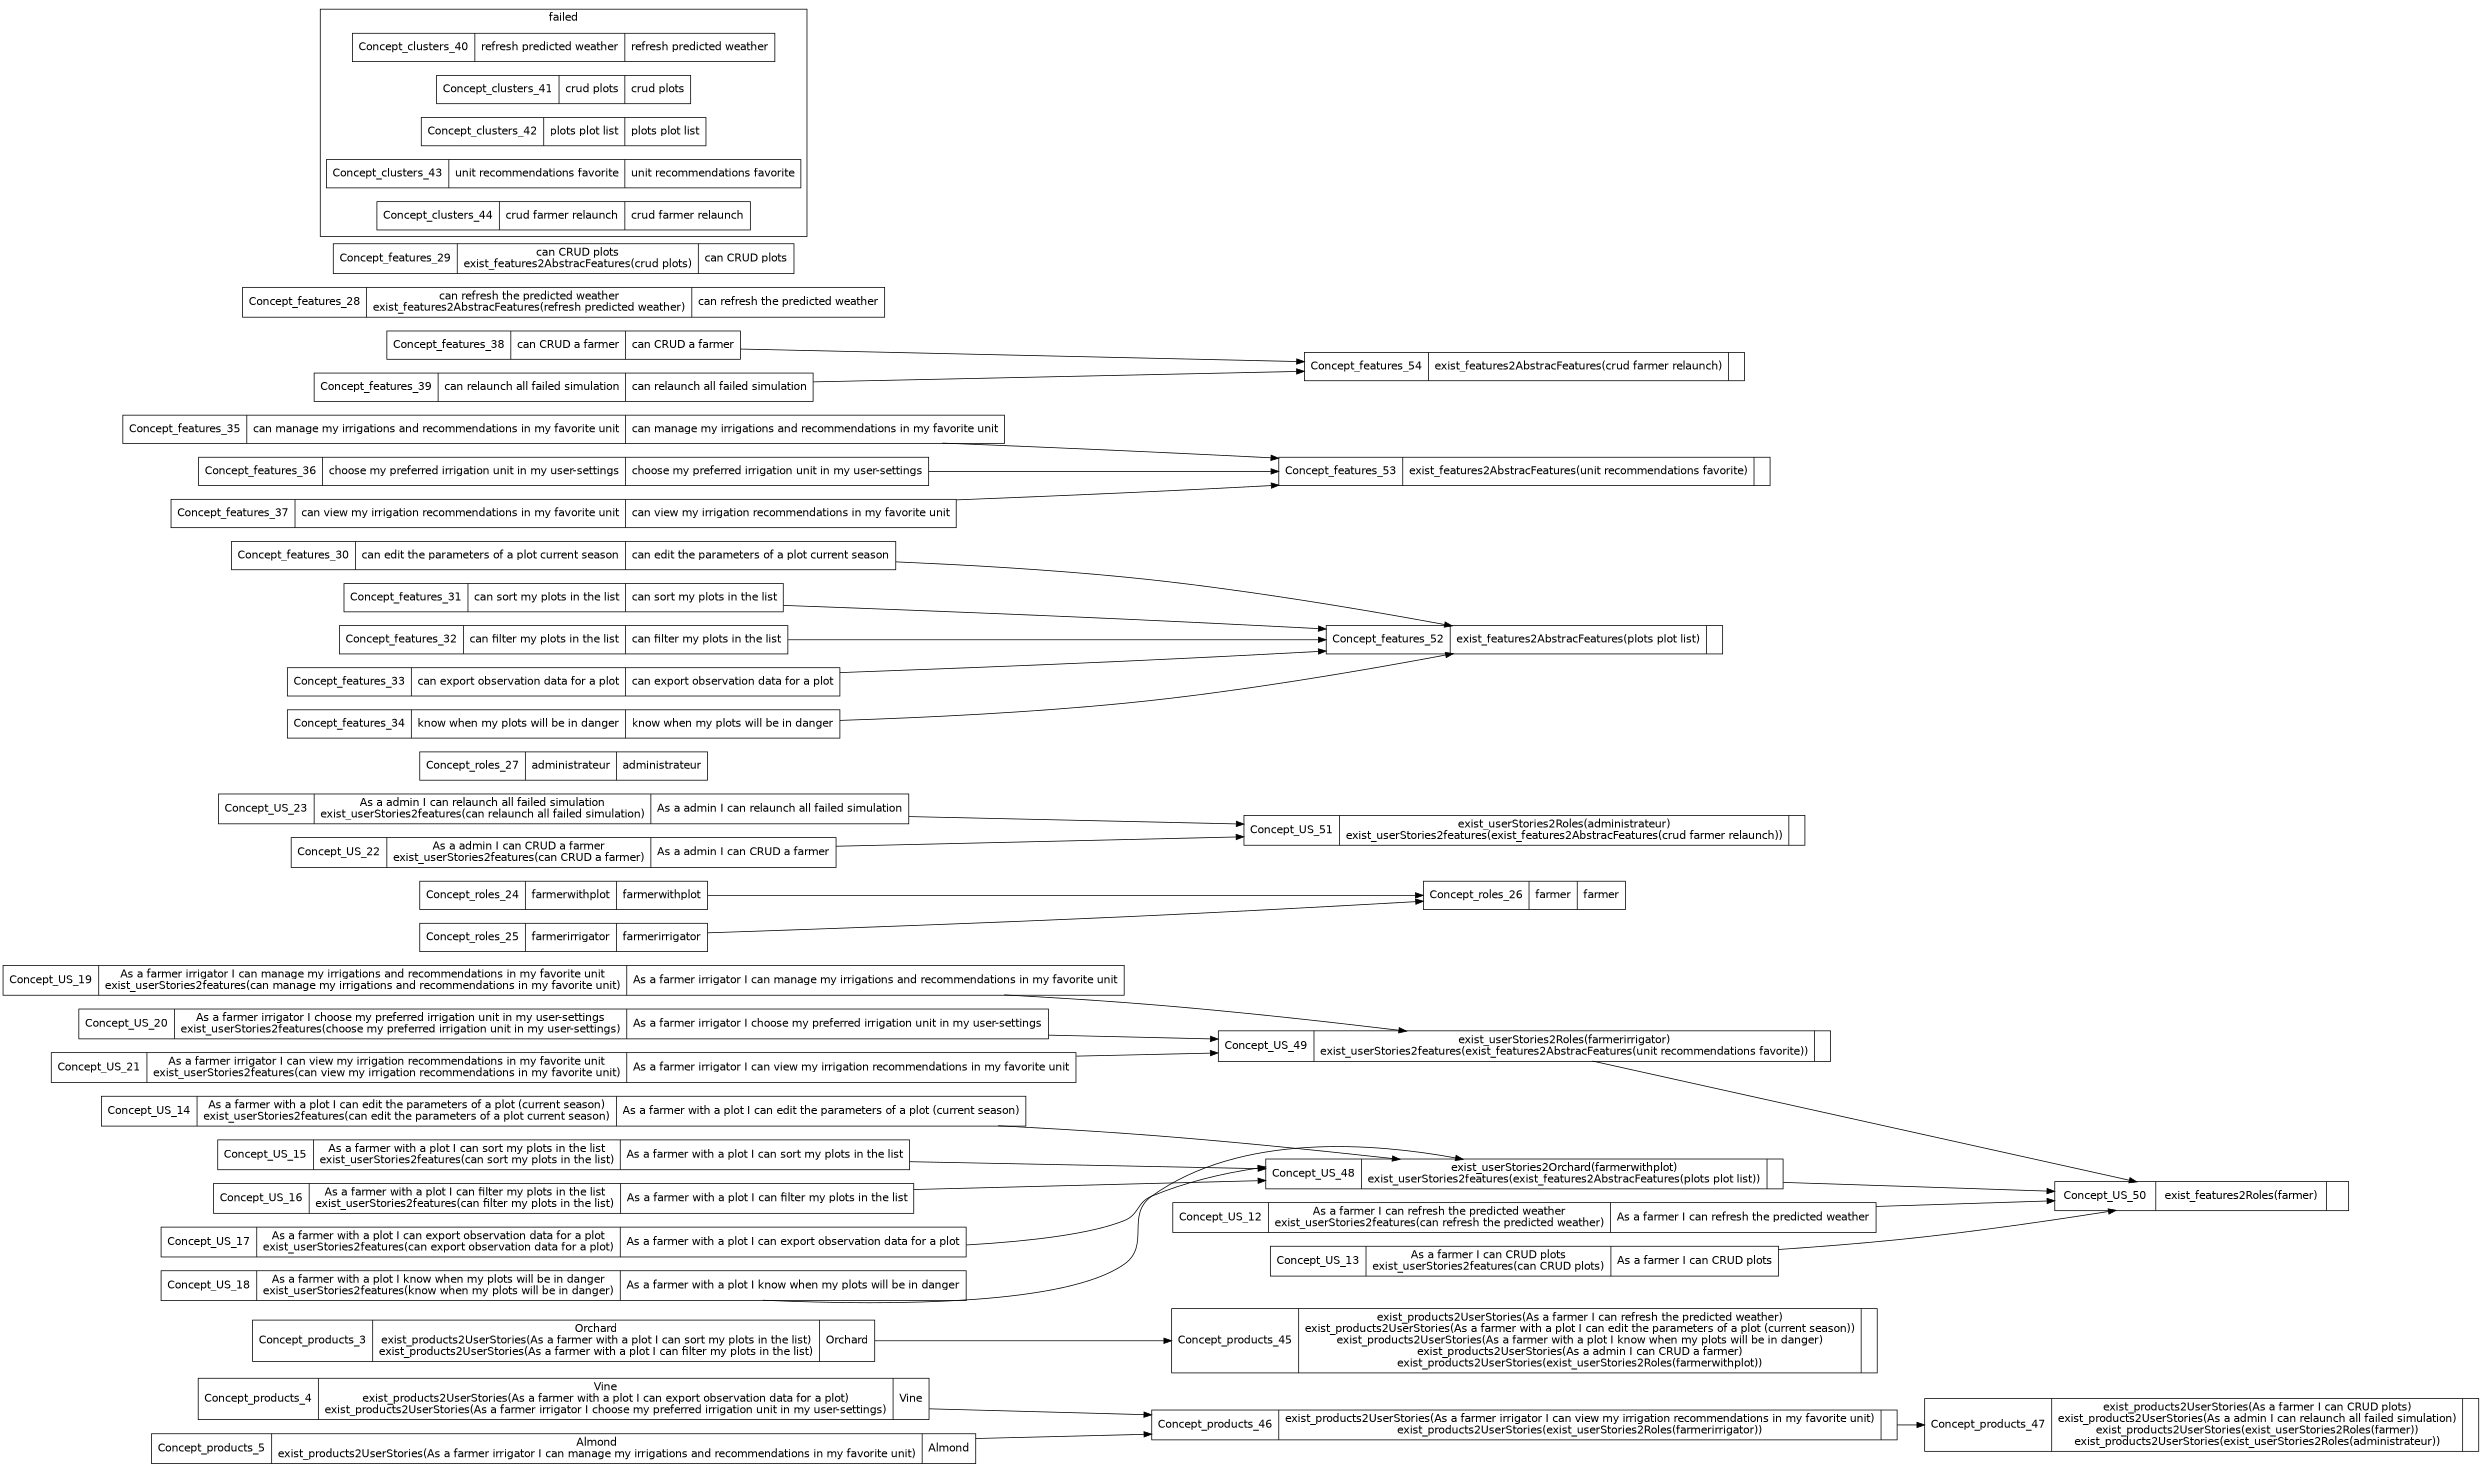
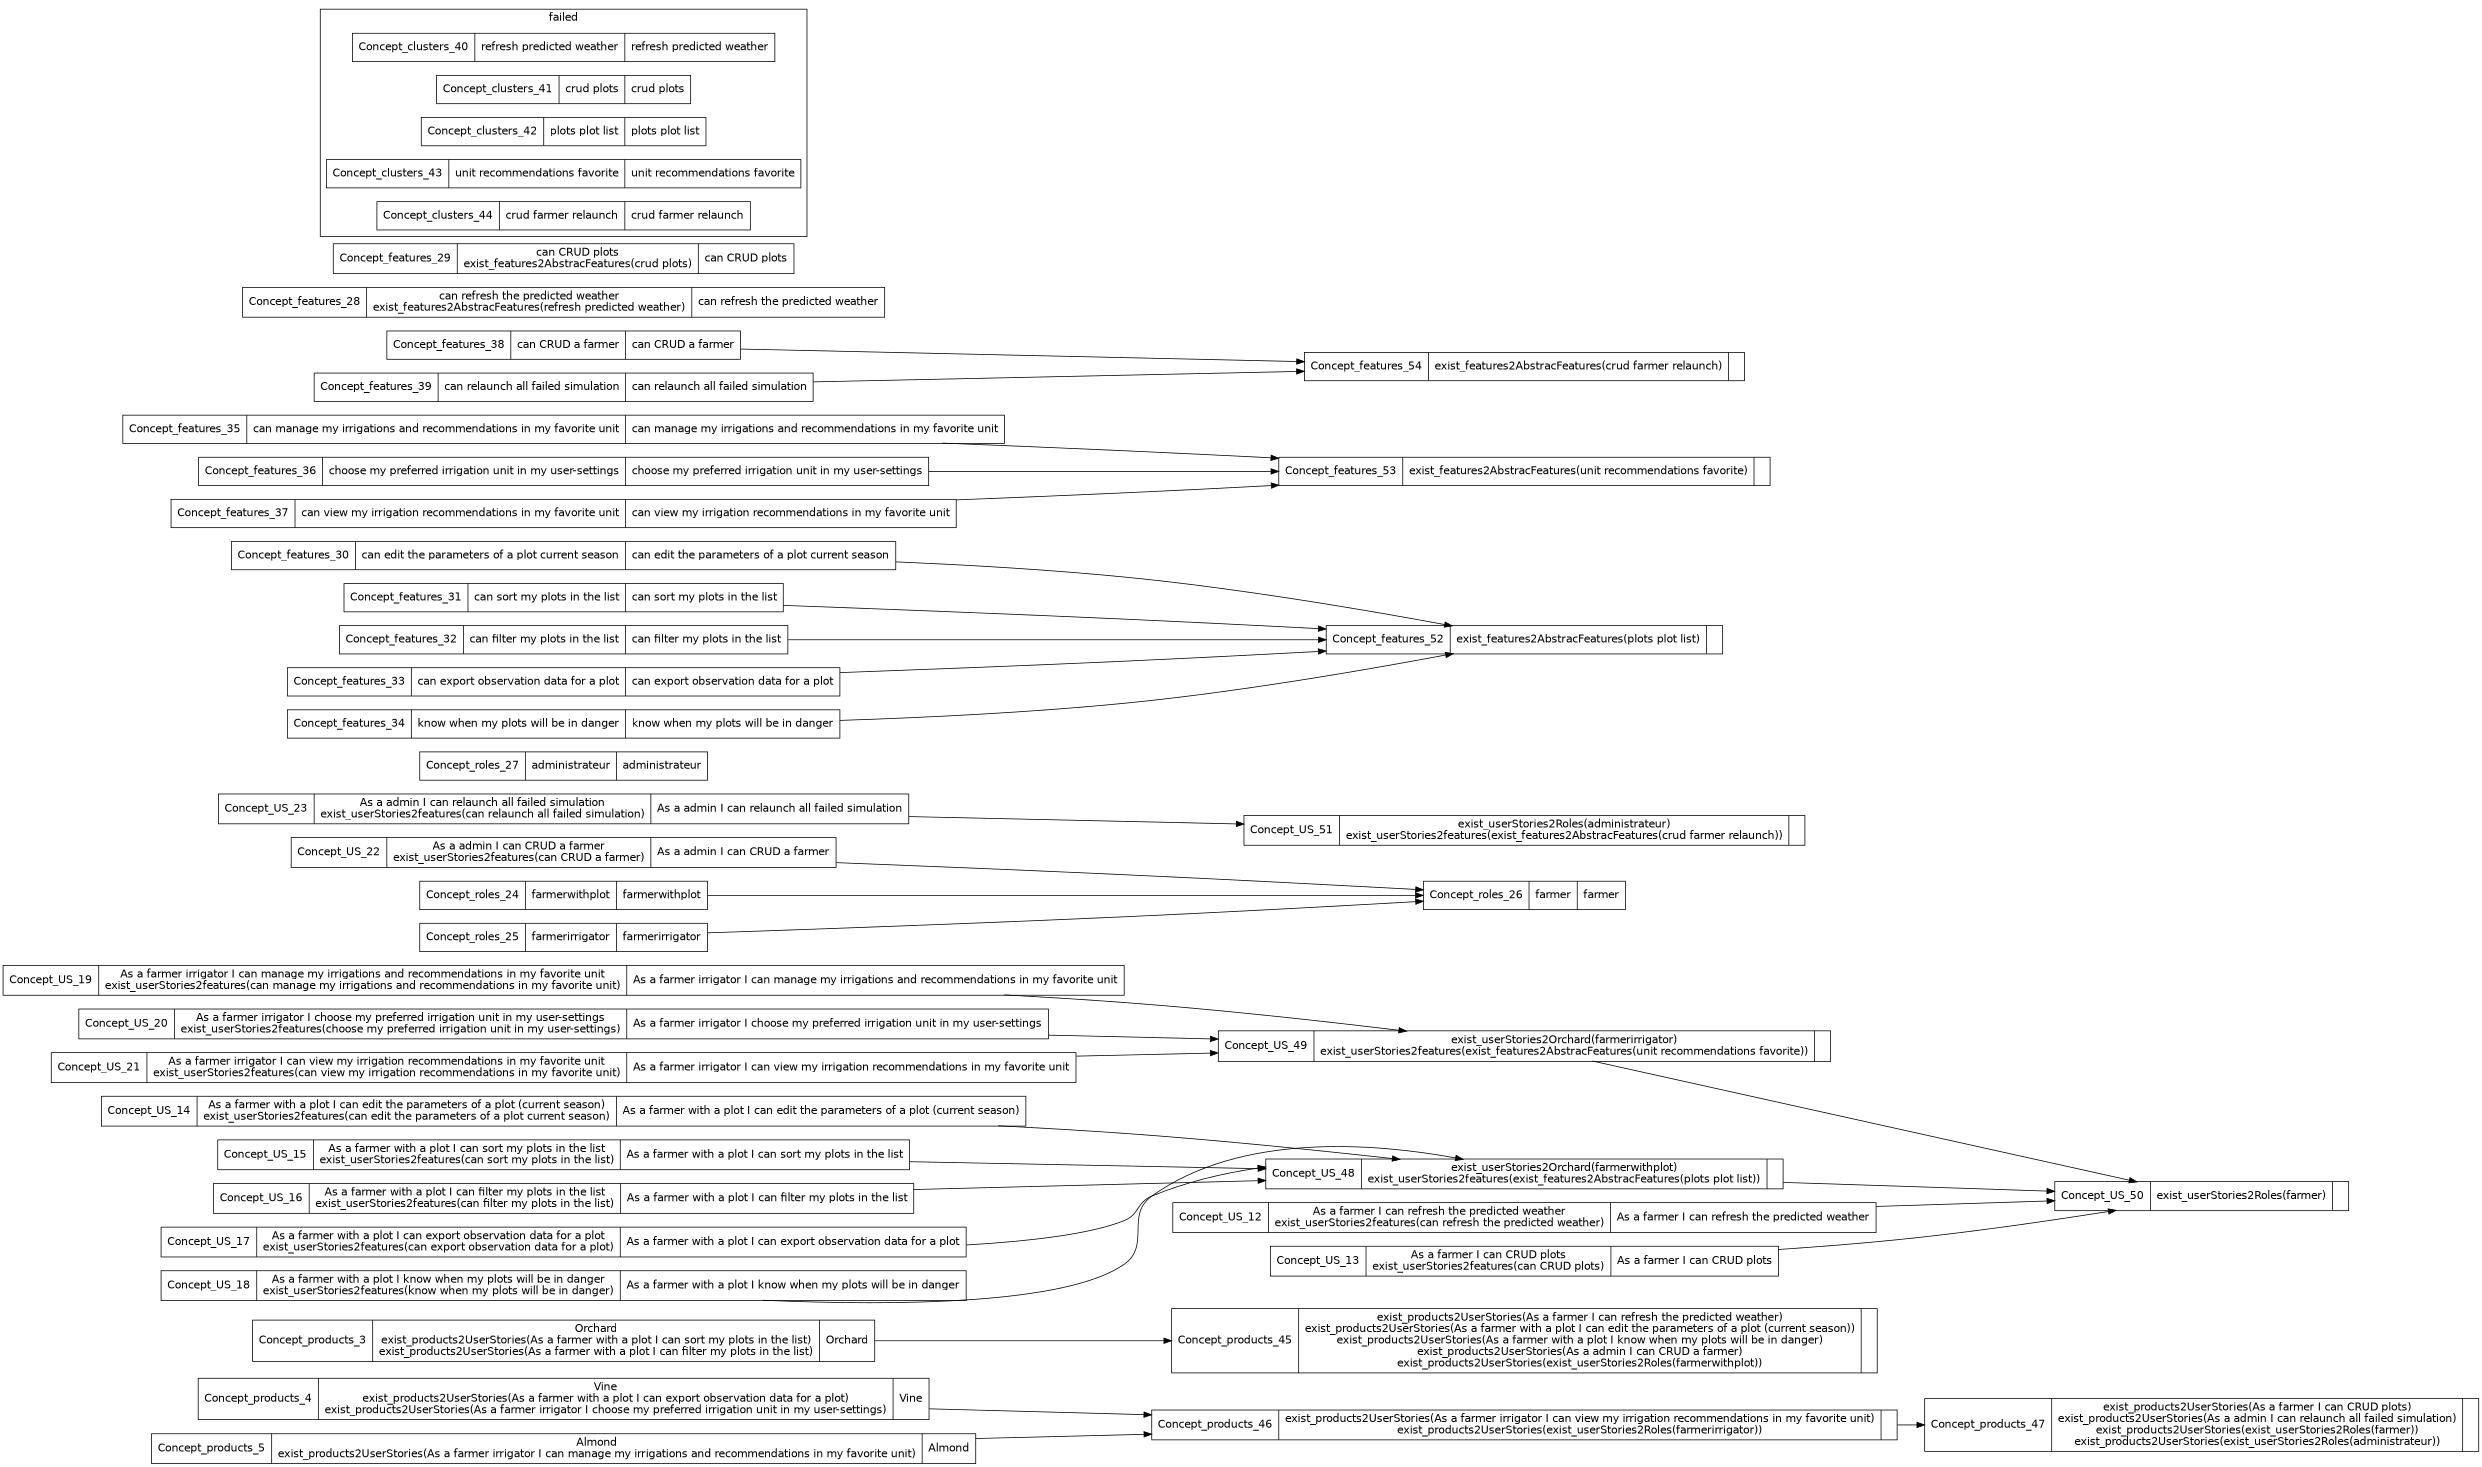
(1036, 842) -> (1126, 875)
(1564, 1040) -> (1564, 1040)
(2241, 1196) -> (2241, 1196)
